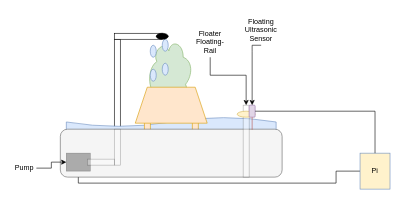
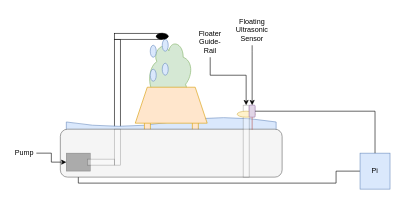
(261, 30) -> (252, 30)
(210, 42) -> (210, 42)
(24, 168) -> (24, 153)
(375, 171) -> (375, 171)
